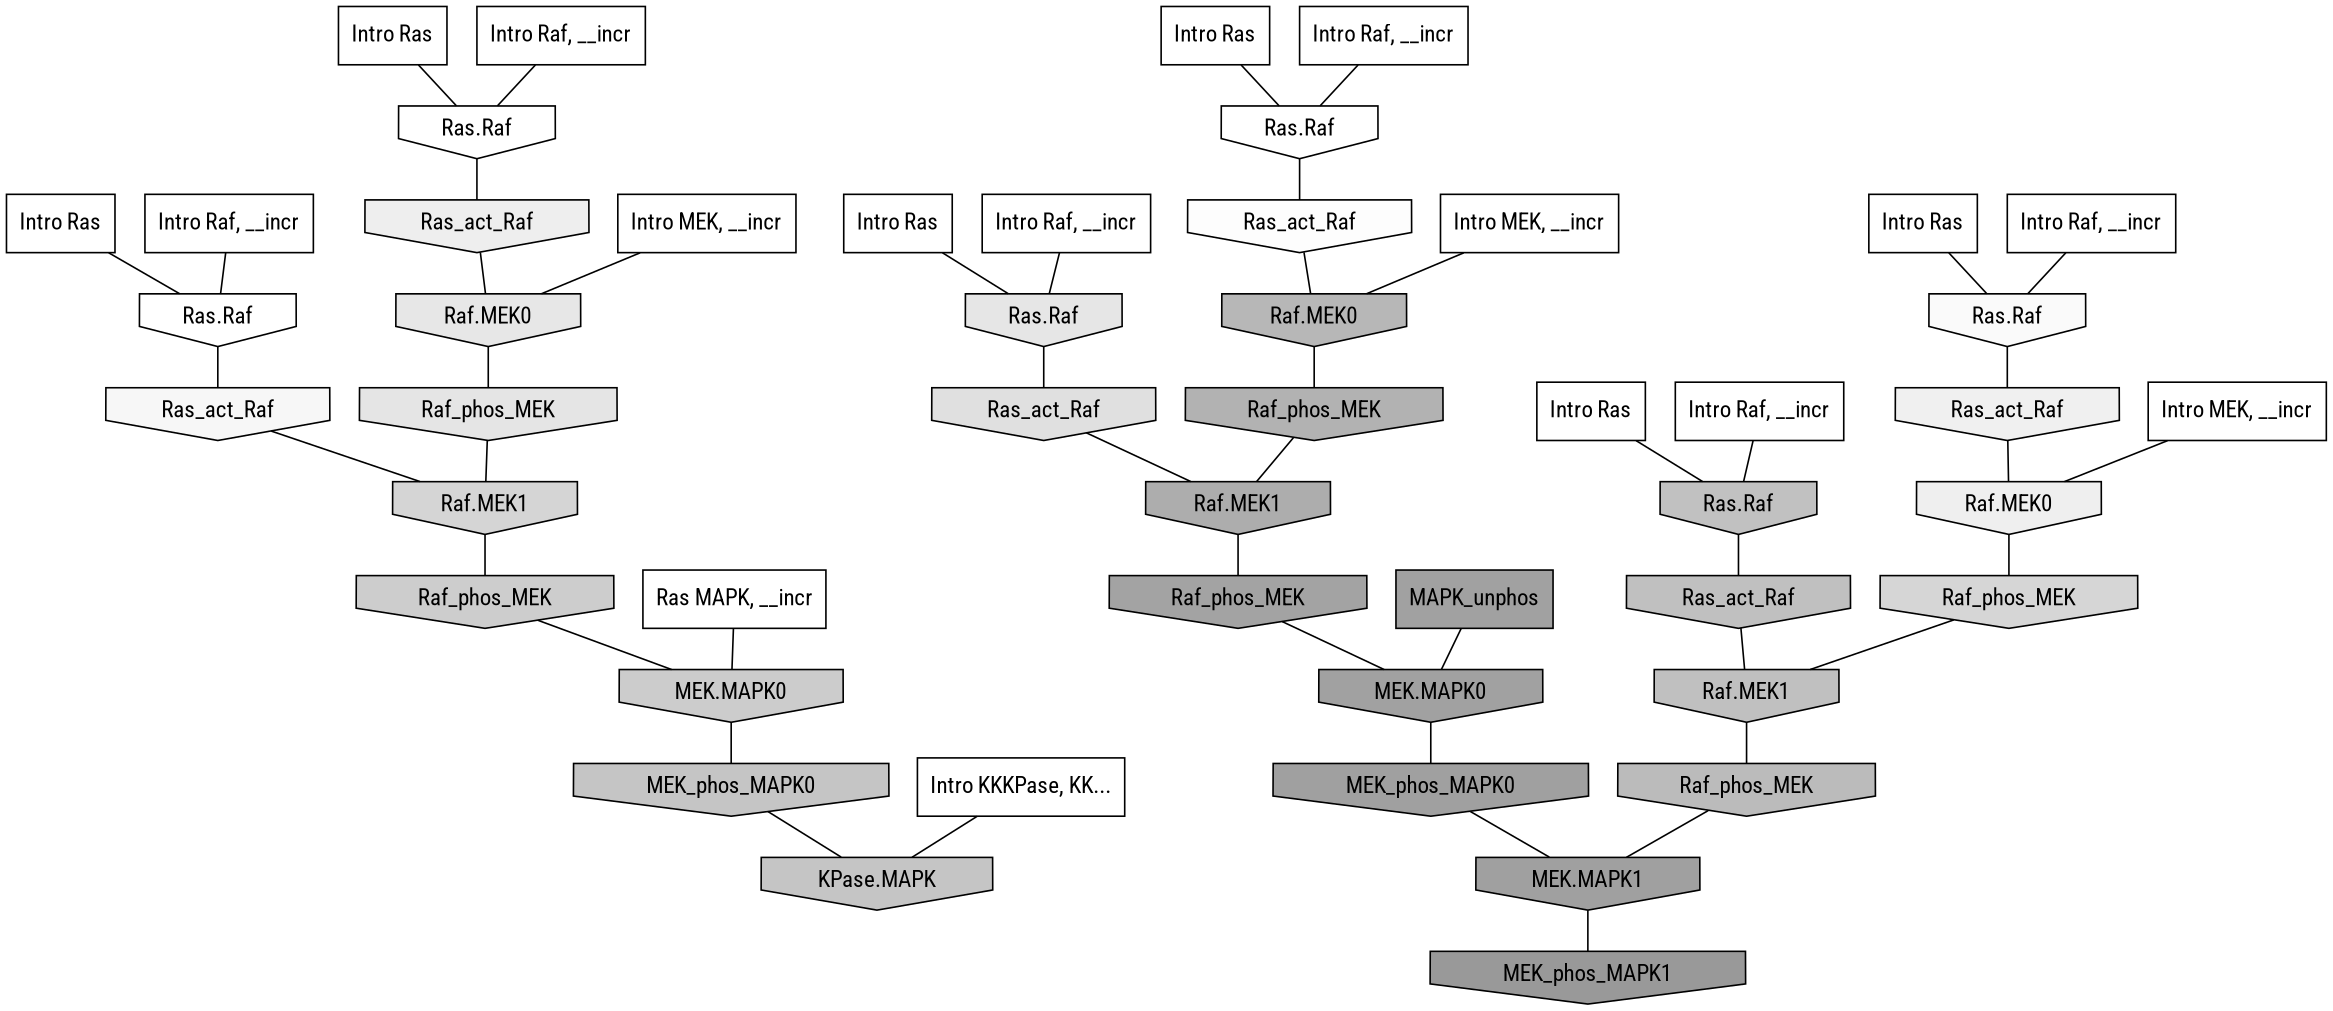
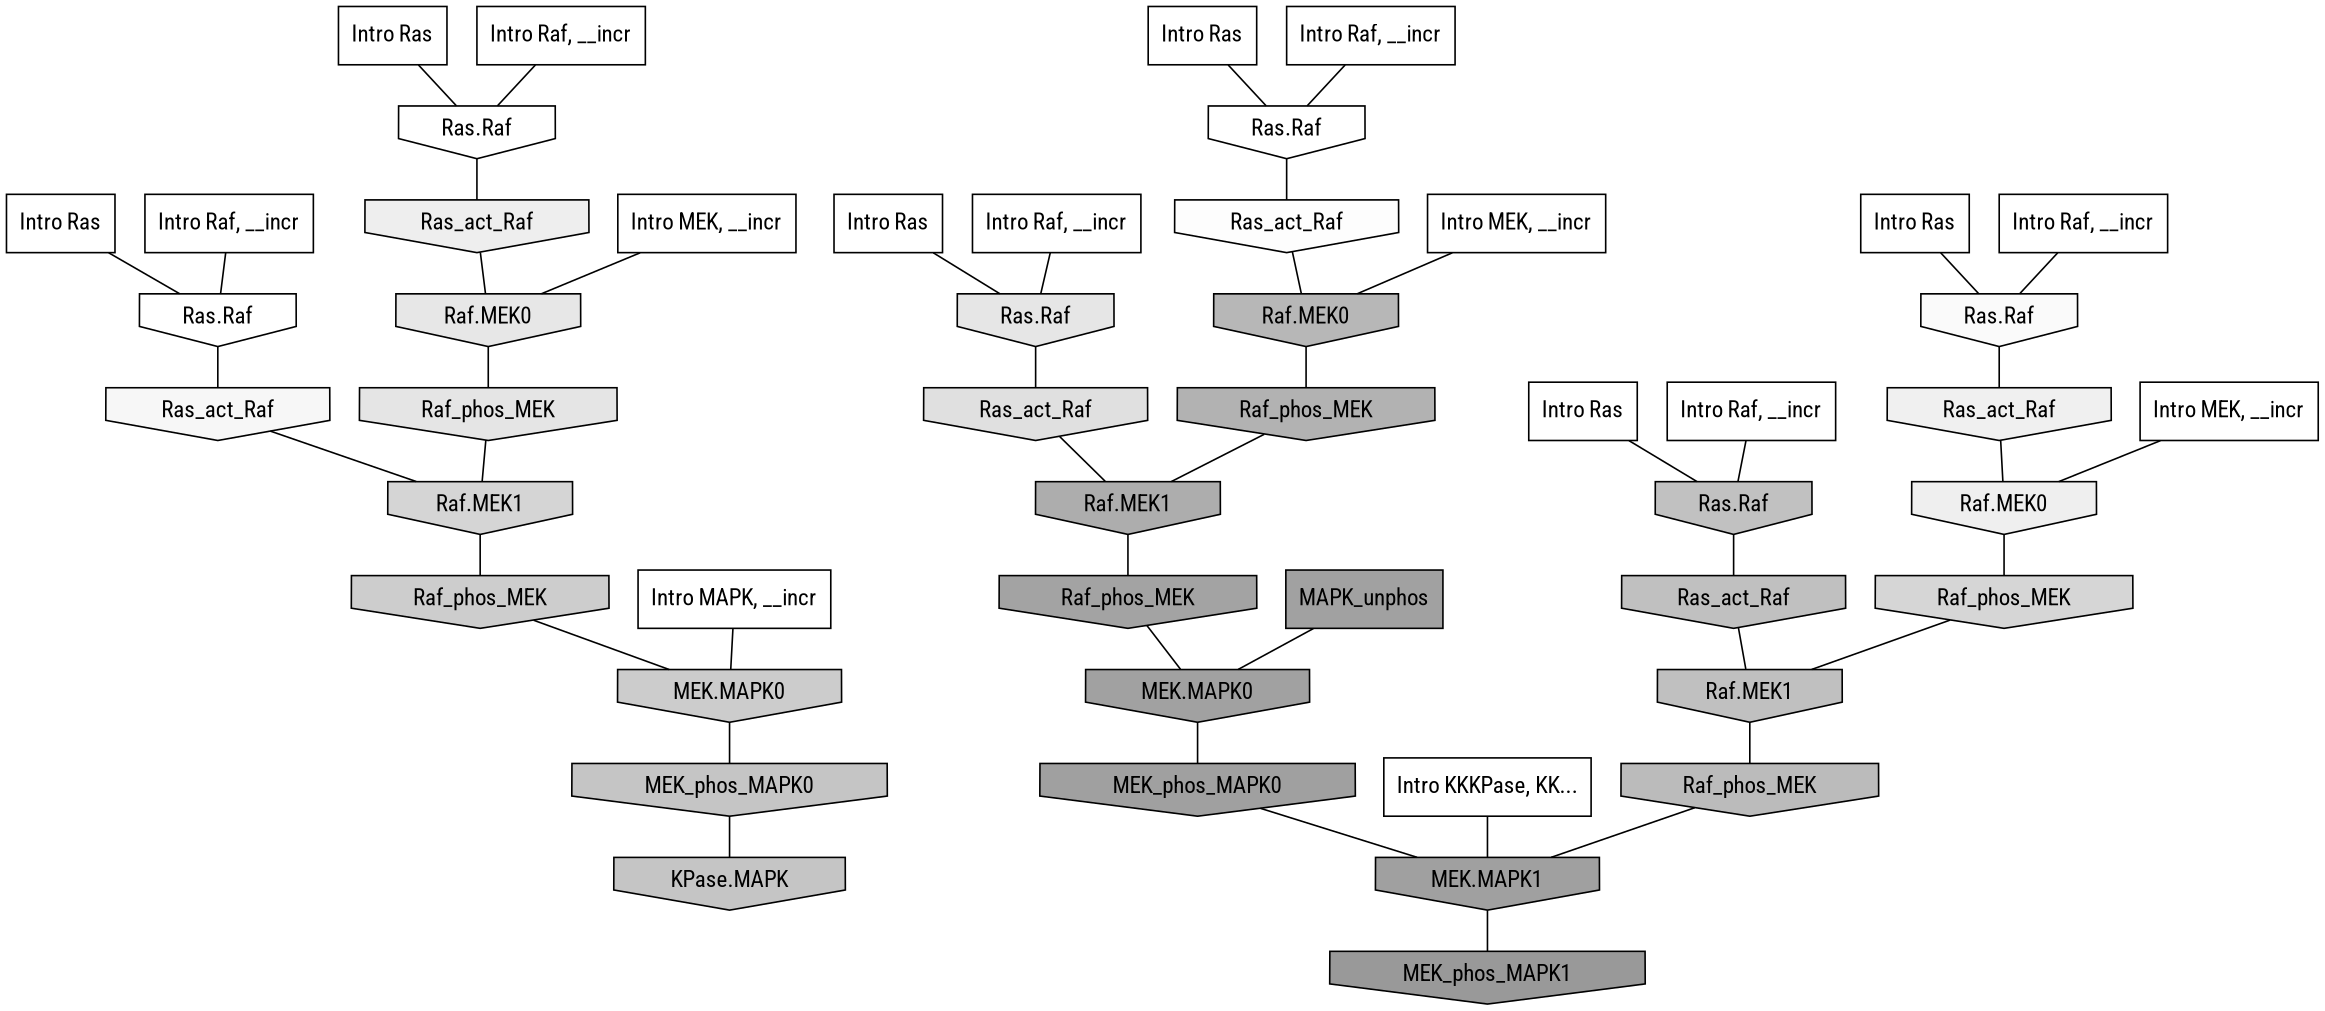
(734, 599) -> (734, 599)
(945, 837) -> (1487, 837)
